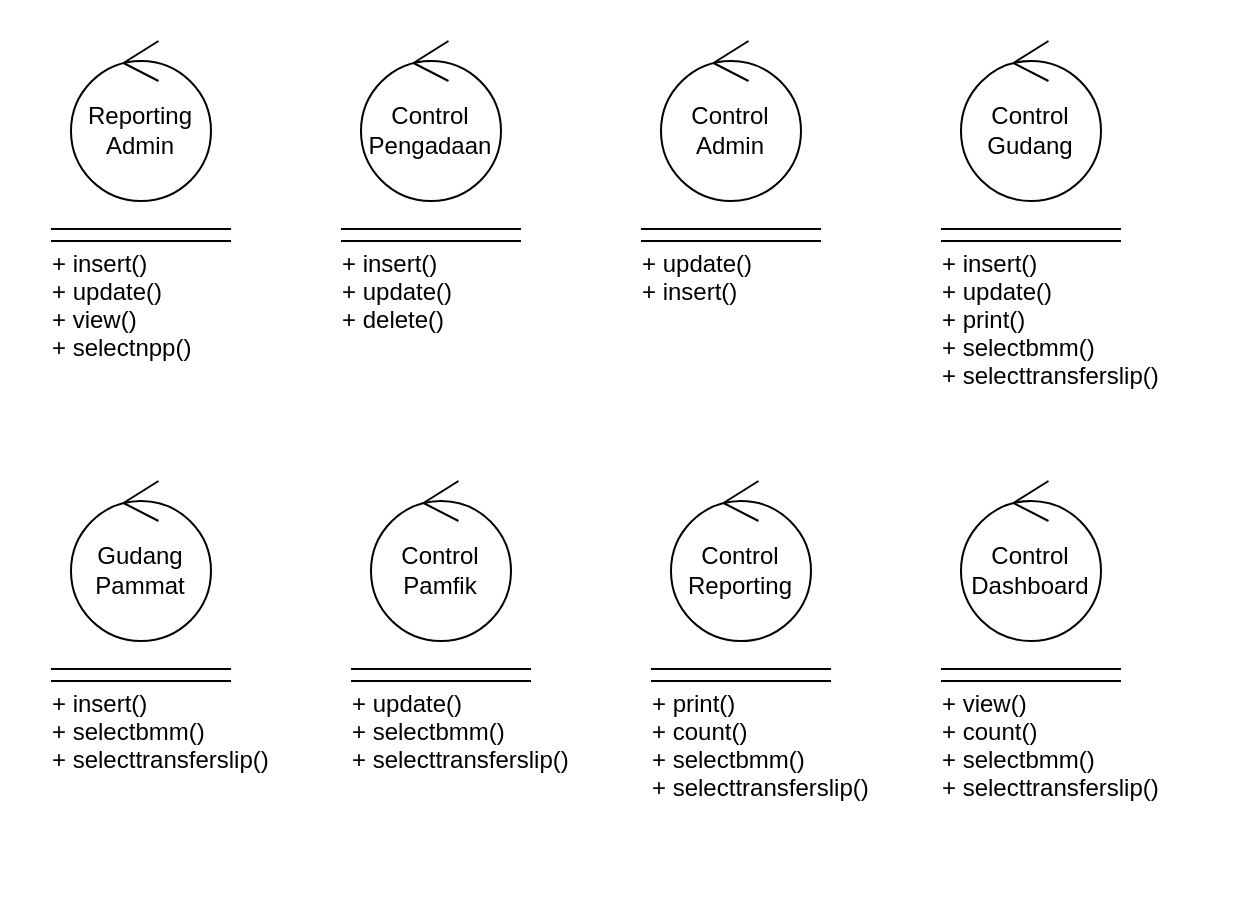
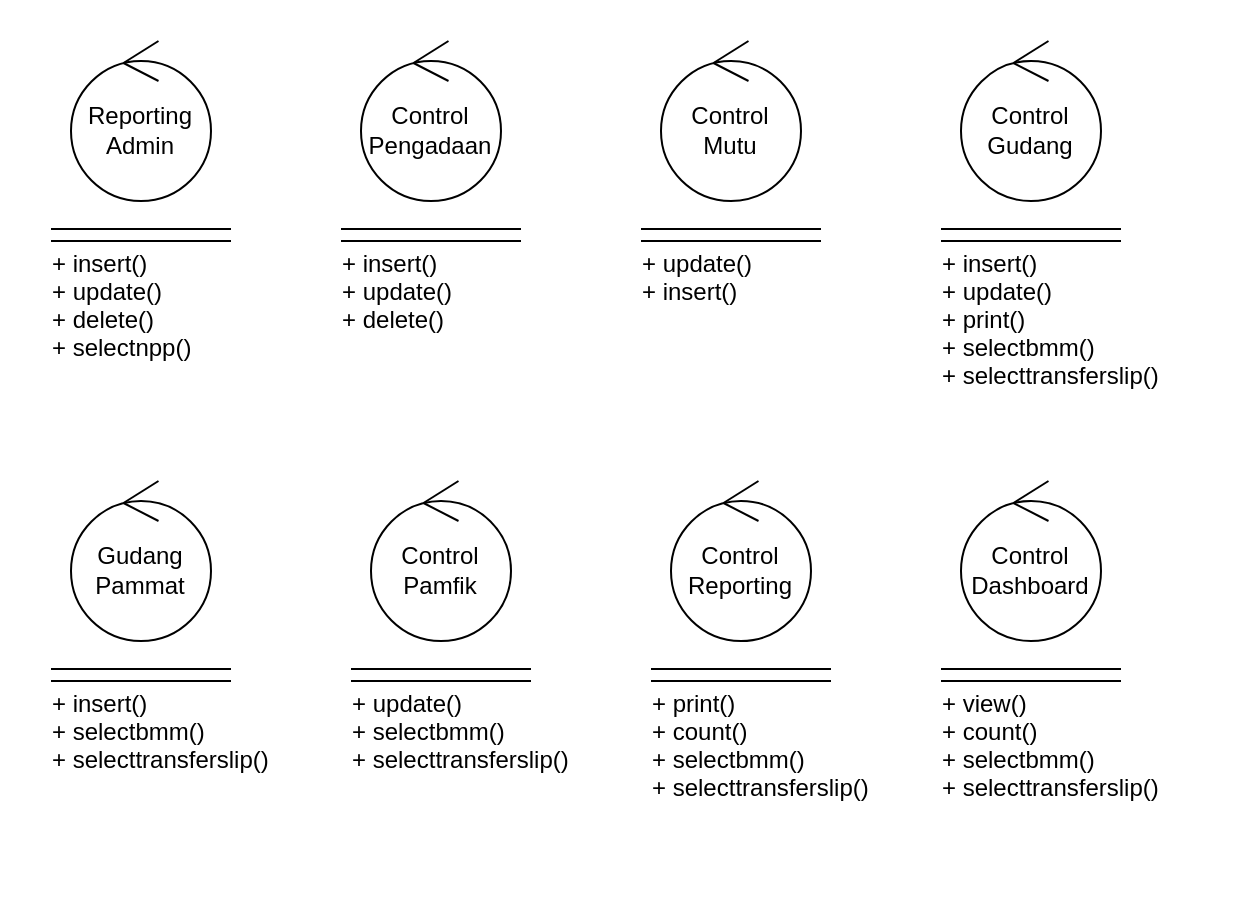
(731, 131) -> (731, 131)
(113, 264) -> (113, 264)
